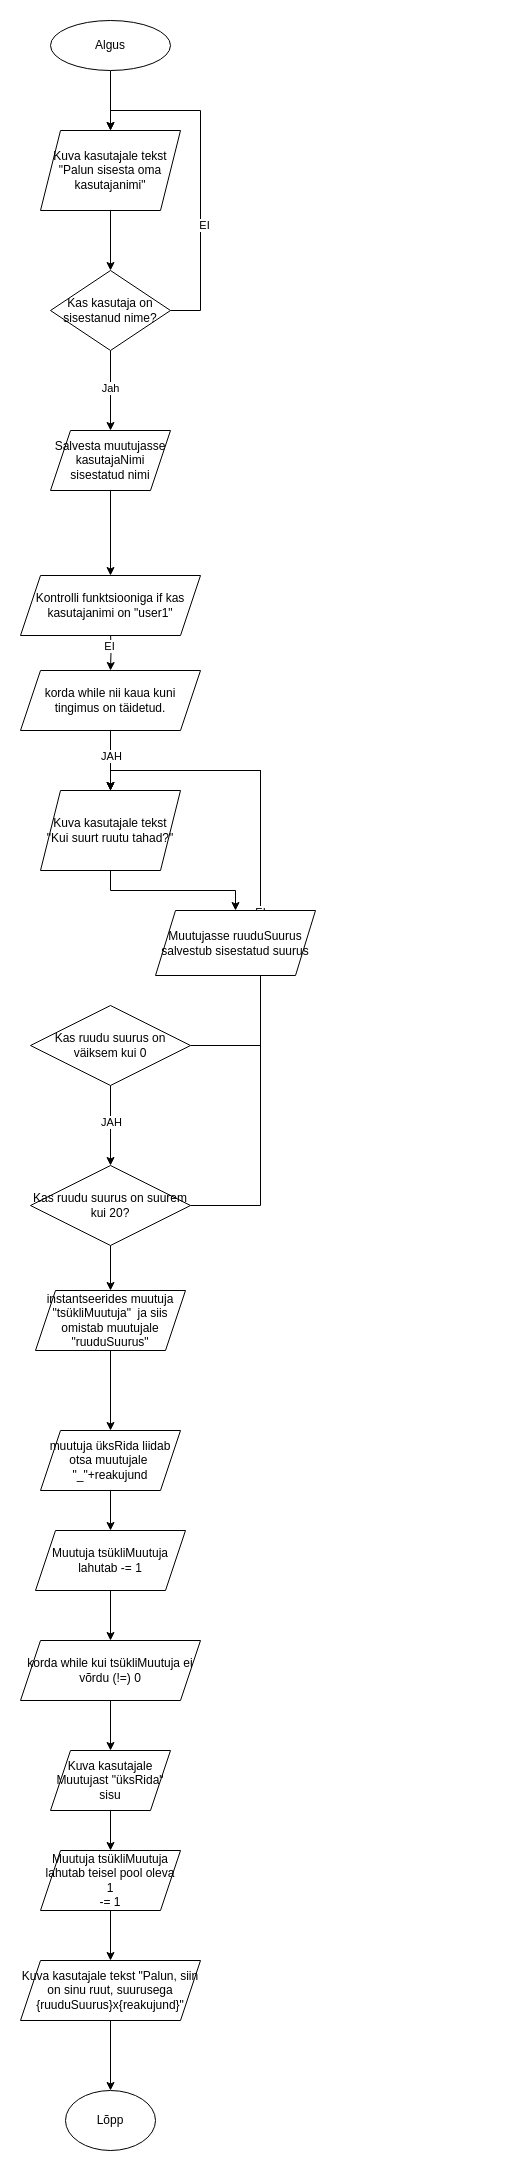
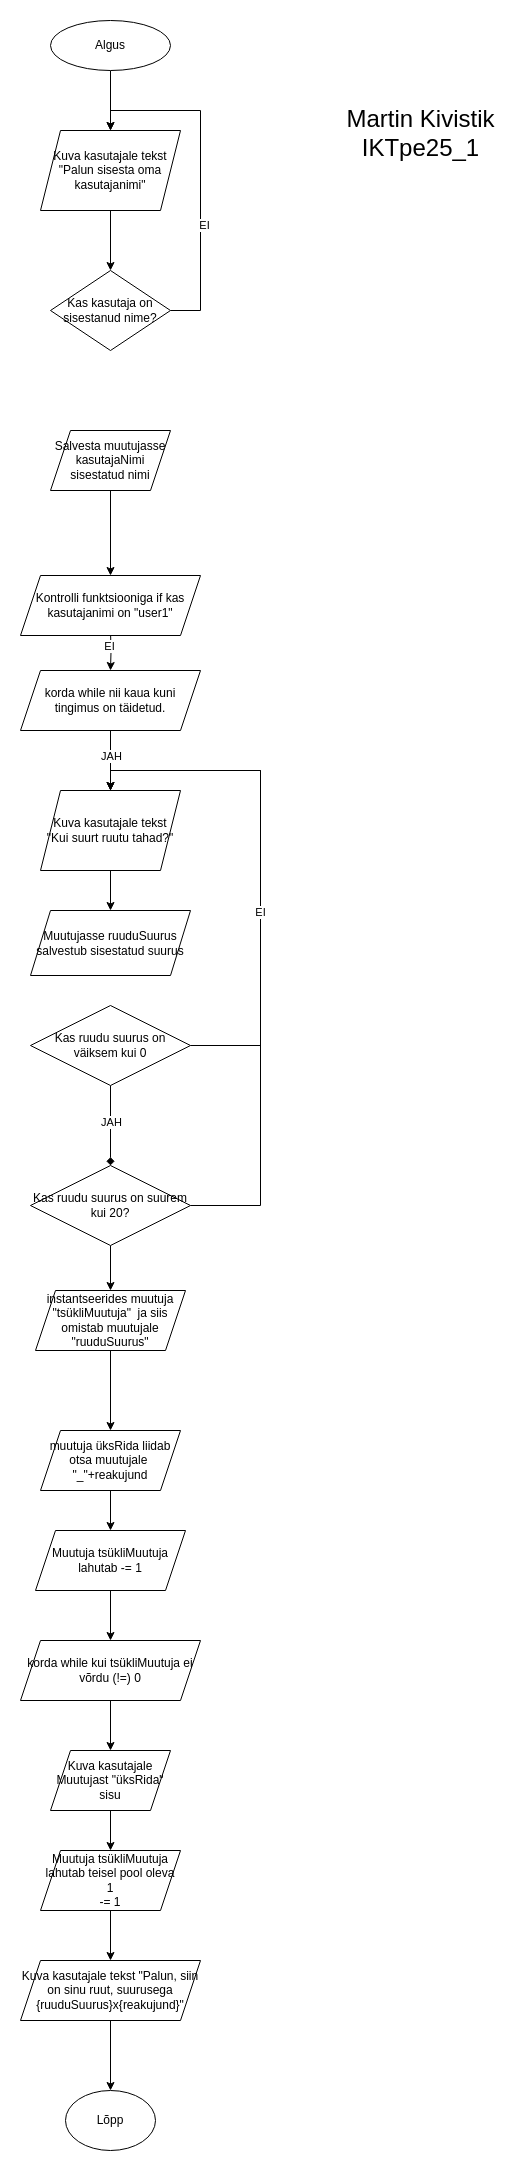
none -> (421, 134)
(111, 387) -> none
(236, 943) -> (111, 943)
(111, 1157) -> (111, 1157)
